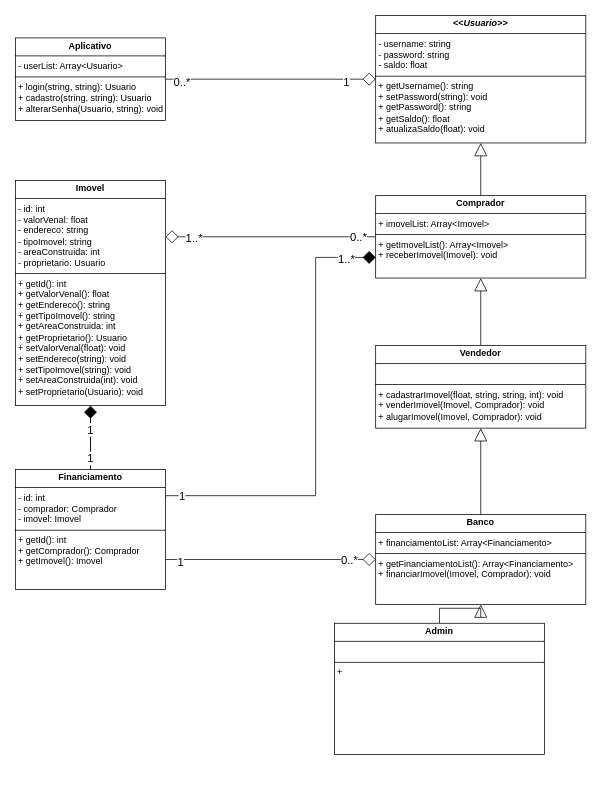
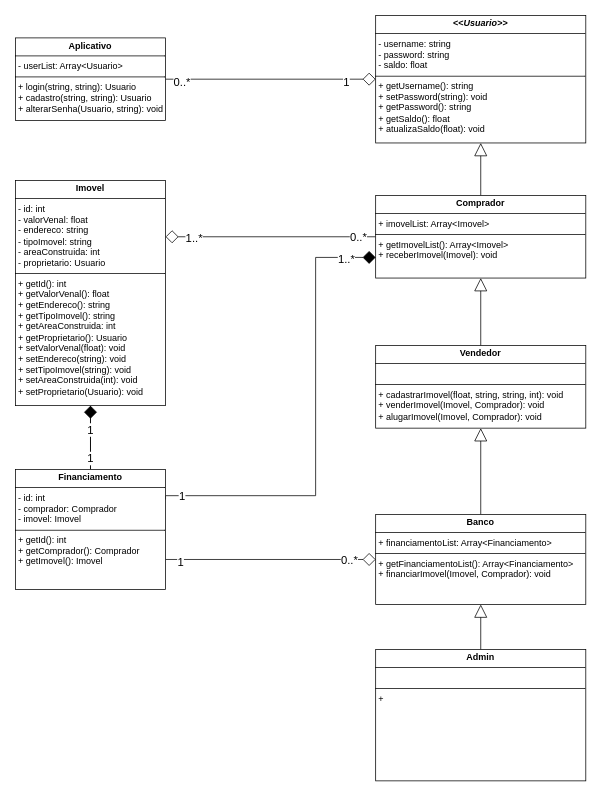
(439, 689) -> (480, 715)
